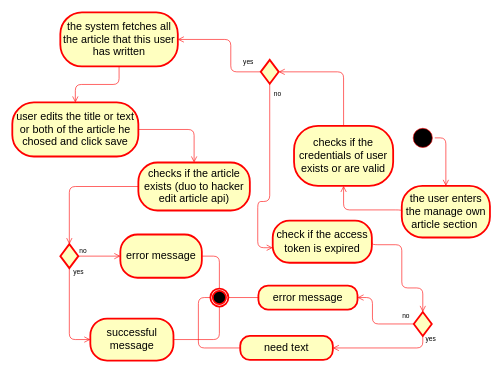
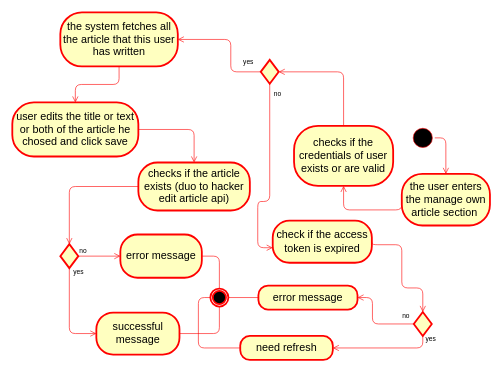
(446, 212) -> (446, 200)
(132, 339) -> (138, 333)
(287, 348) -> (287, 348)
